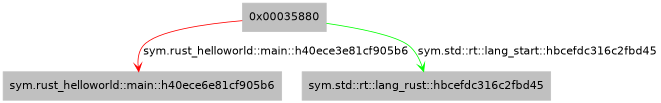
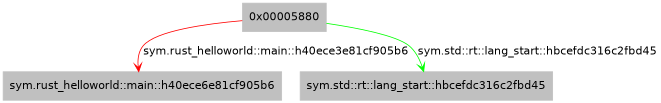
(284, 17) -> (284, 17)
(426, 86) -> (426, 86)
